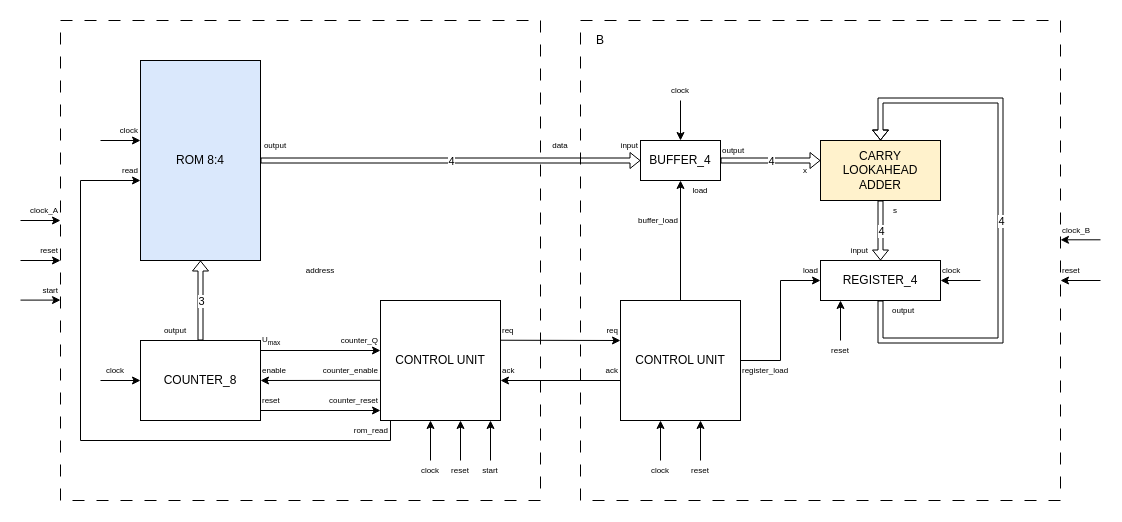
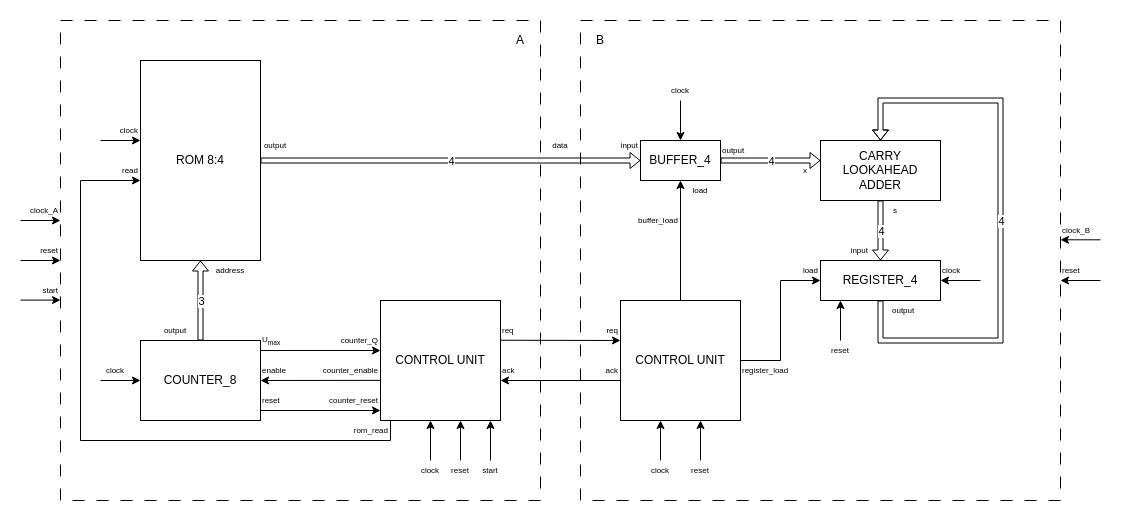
none -> (521, 41)
(201, 161) -> (201, 161)
(881, 171) -> (881, 171)
(321, 271) -> (231, 271)
